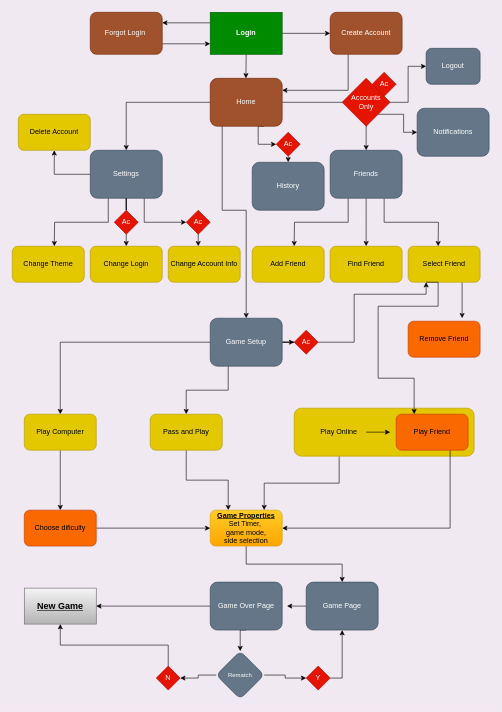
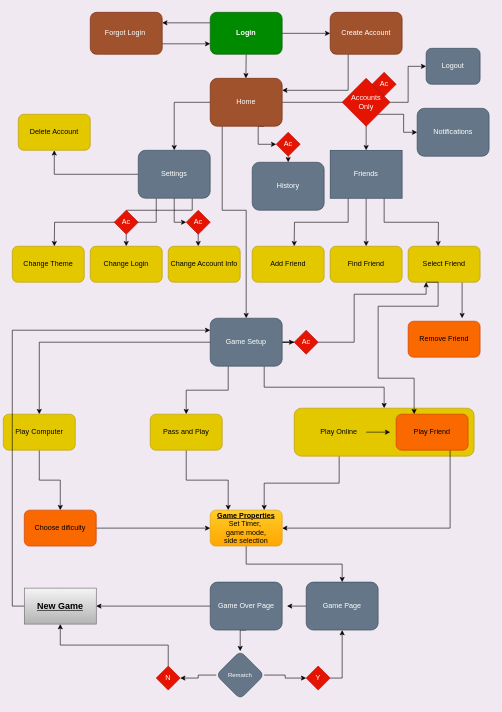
(246, 33) -> (246, 33)
(126, 174) -> (174, 174)
(366, 174) -> (366, 174)
none -> (383, 387)
none -> (12, 432)
(60, 432) -> (39, 432)
